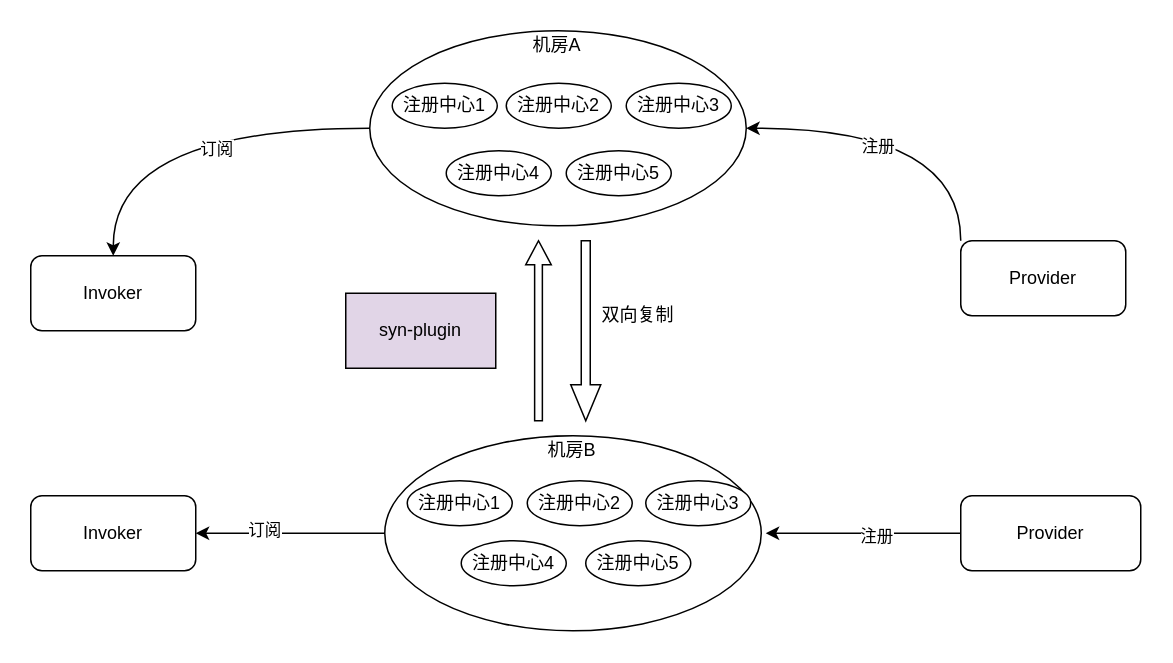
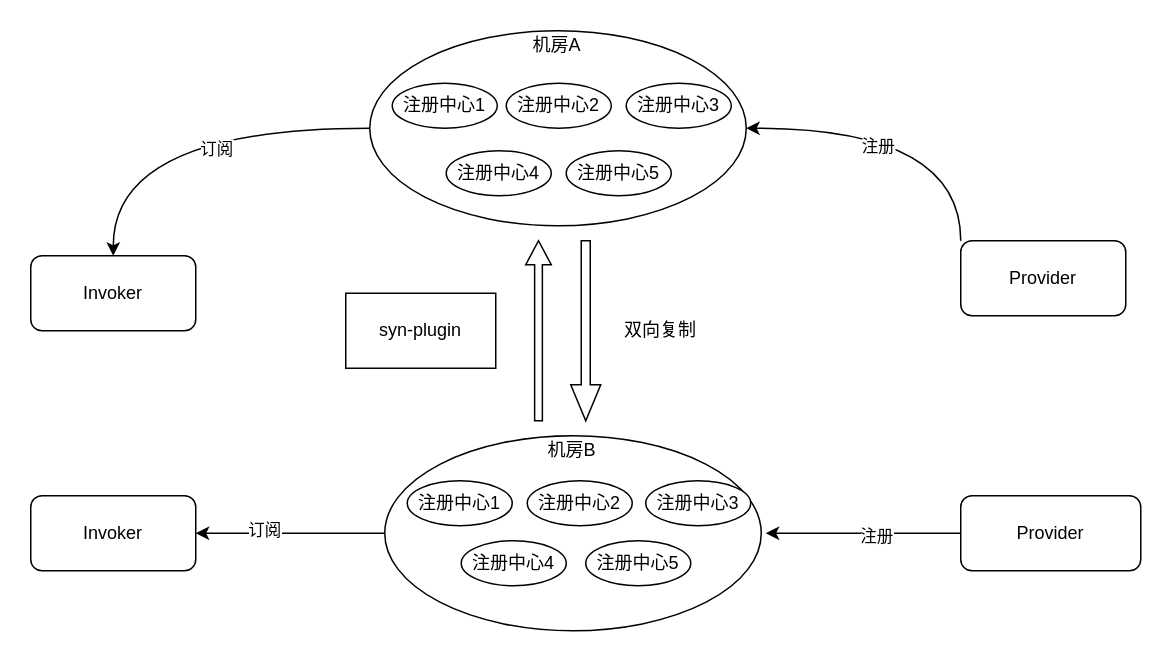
(638, 316) -> (661, 331)
(421, 331) -> (421, 331)
